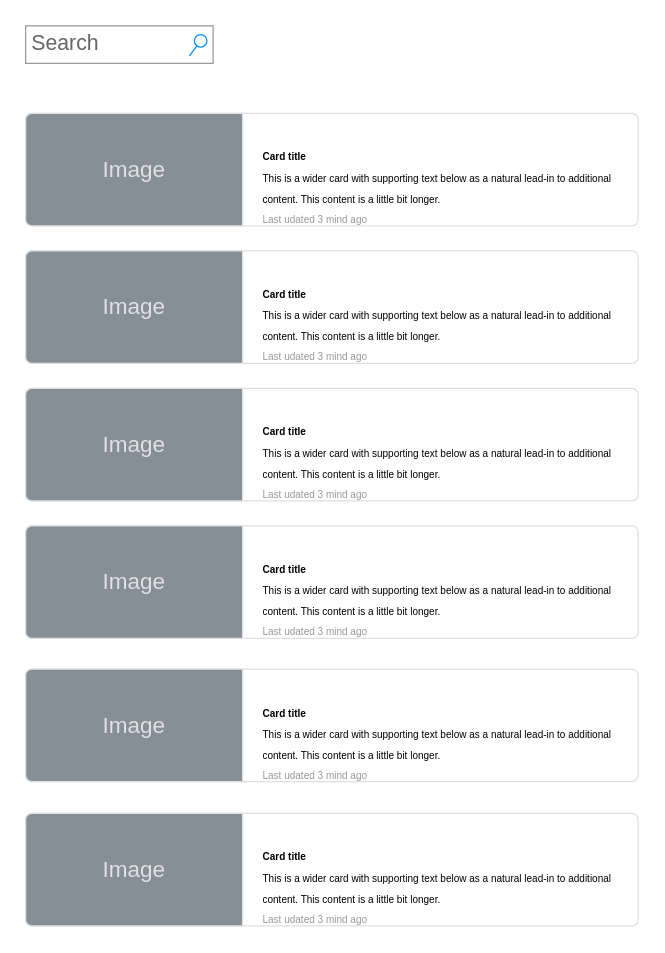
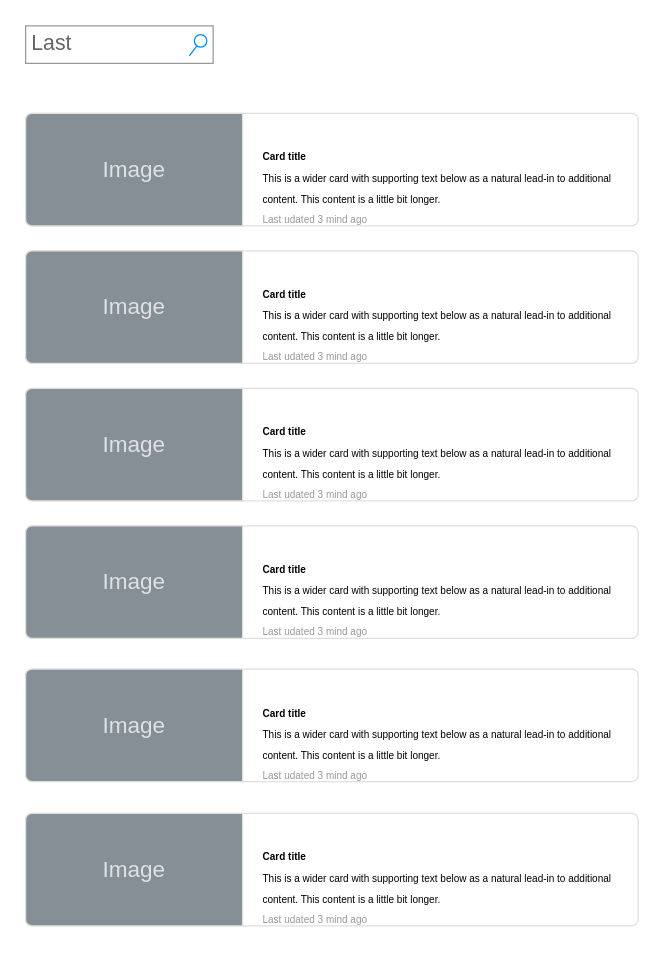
(68, 44) -> (56, 44)
